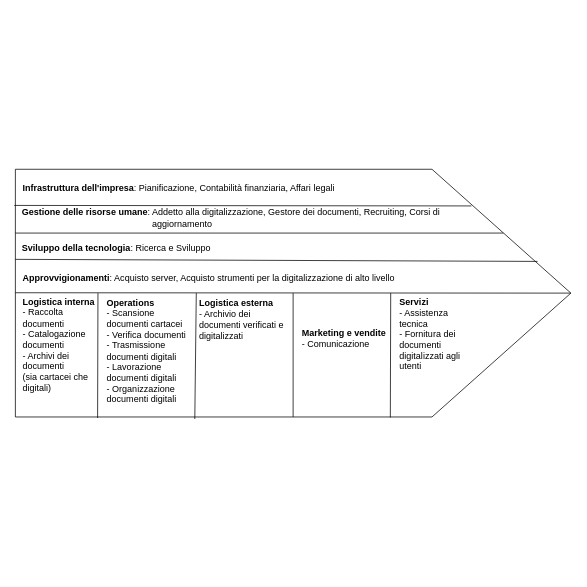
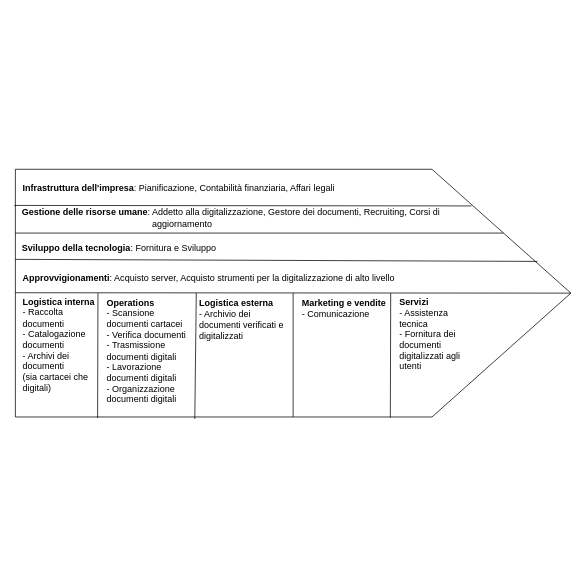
(118, 248) -> (123, 248)
(345, 338) -> (345, 308)
